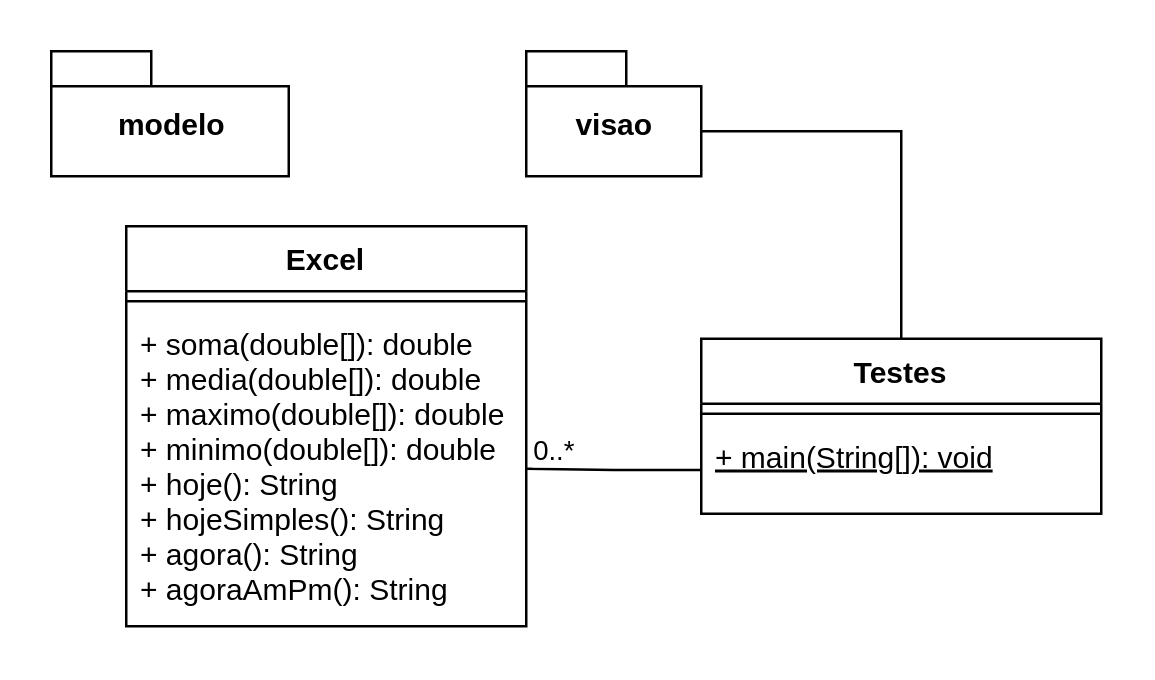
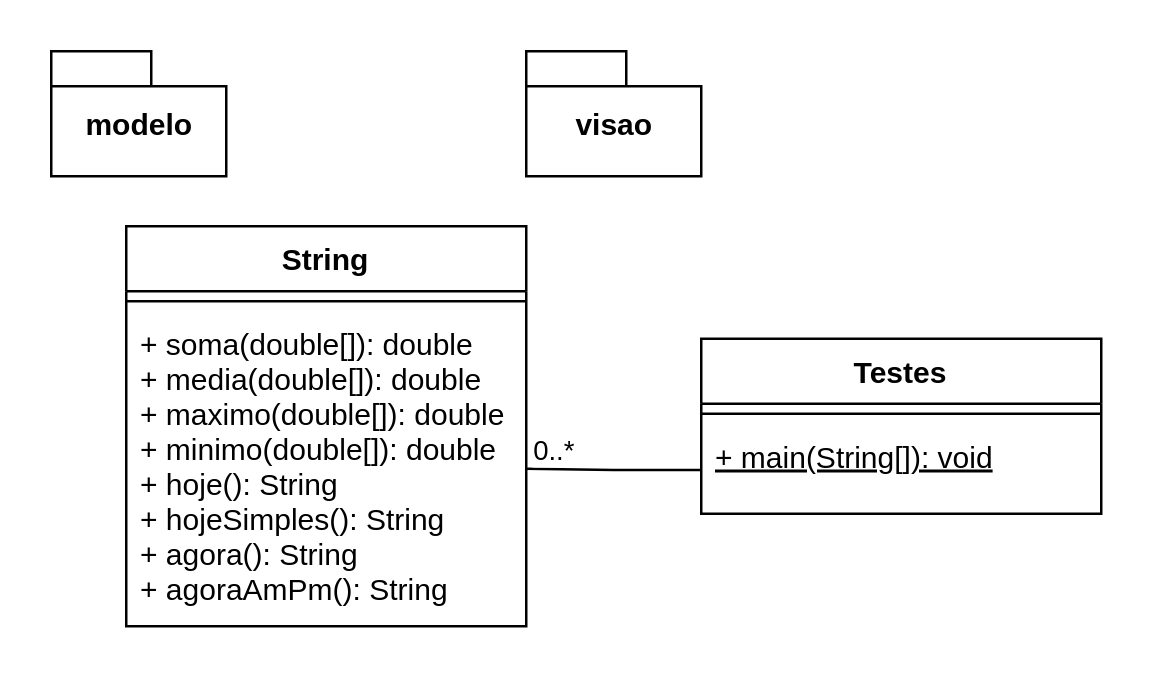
(170, 114) -> (139, 114)
(901, 134) -> none
(325, 260) -> (325, 260)
